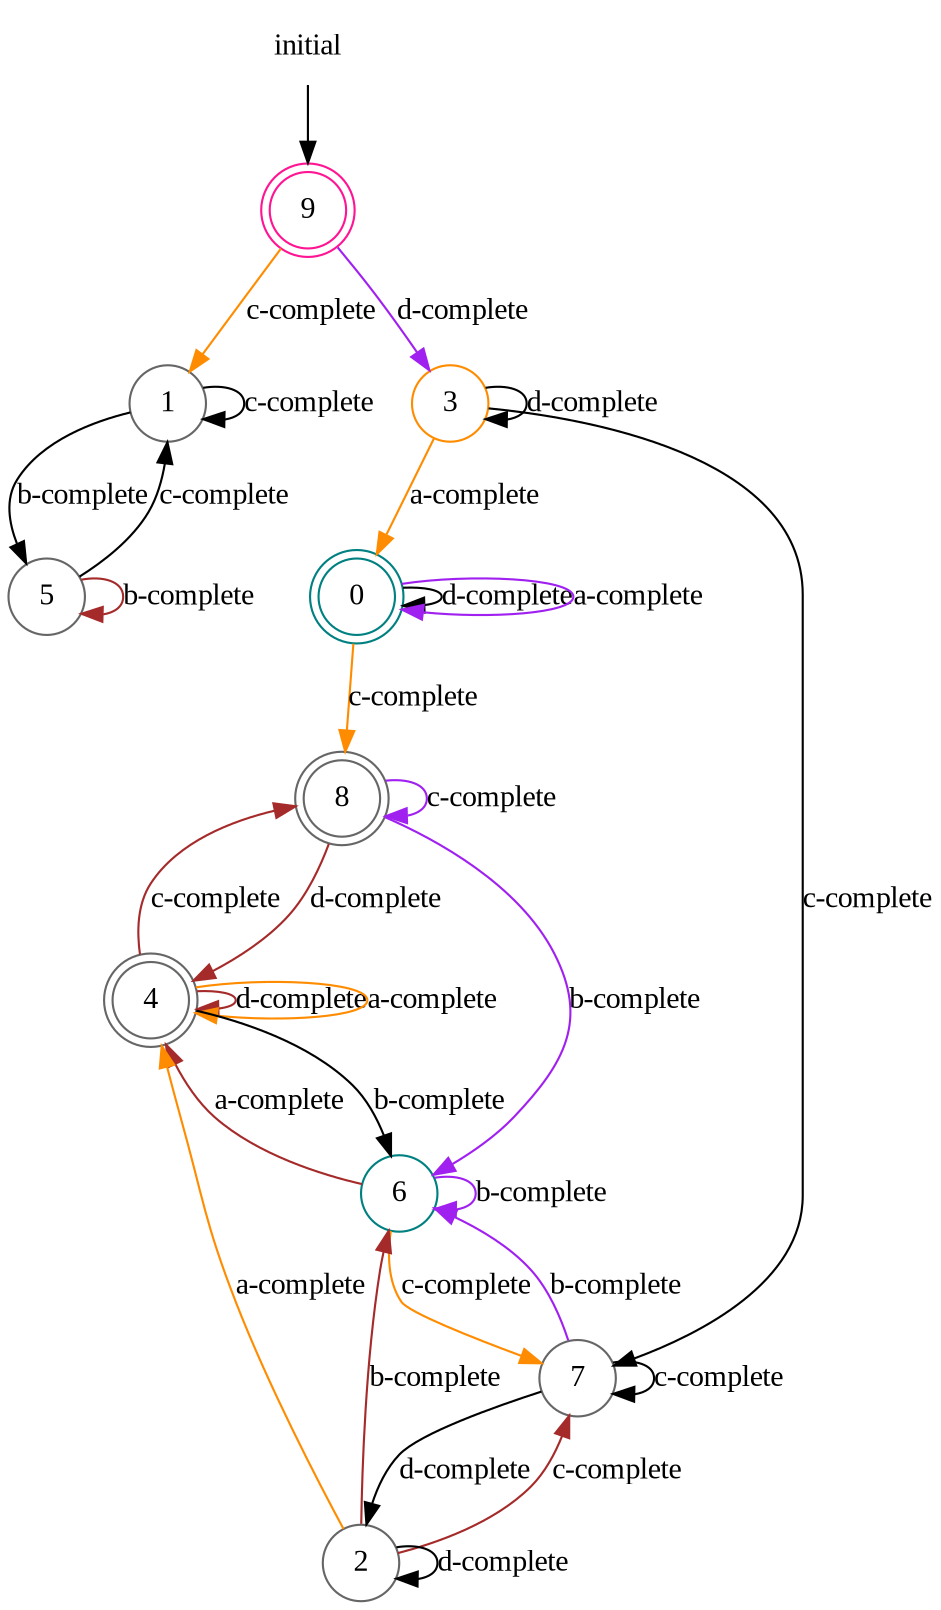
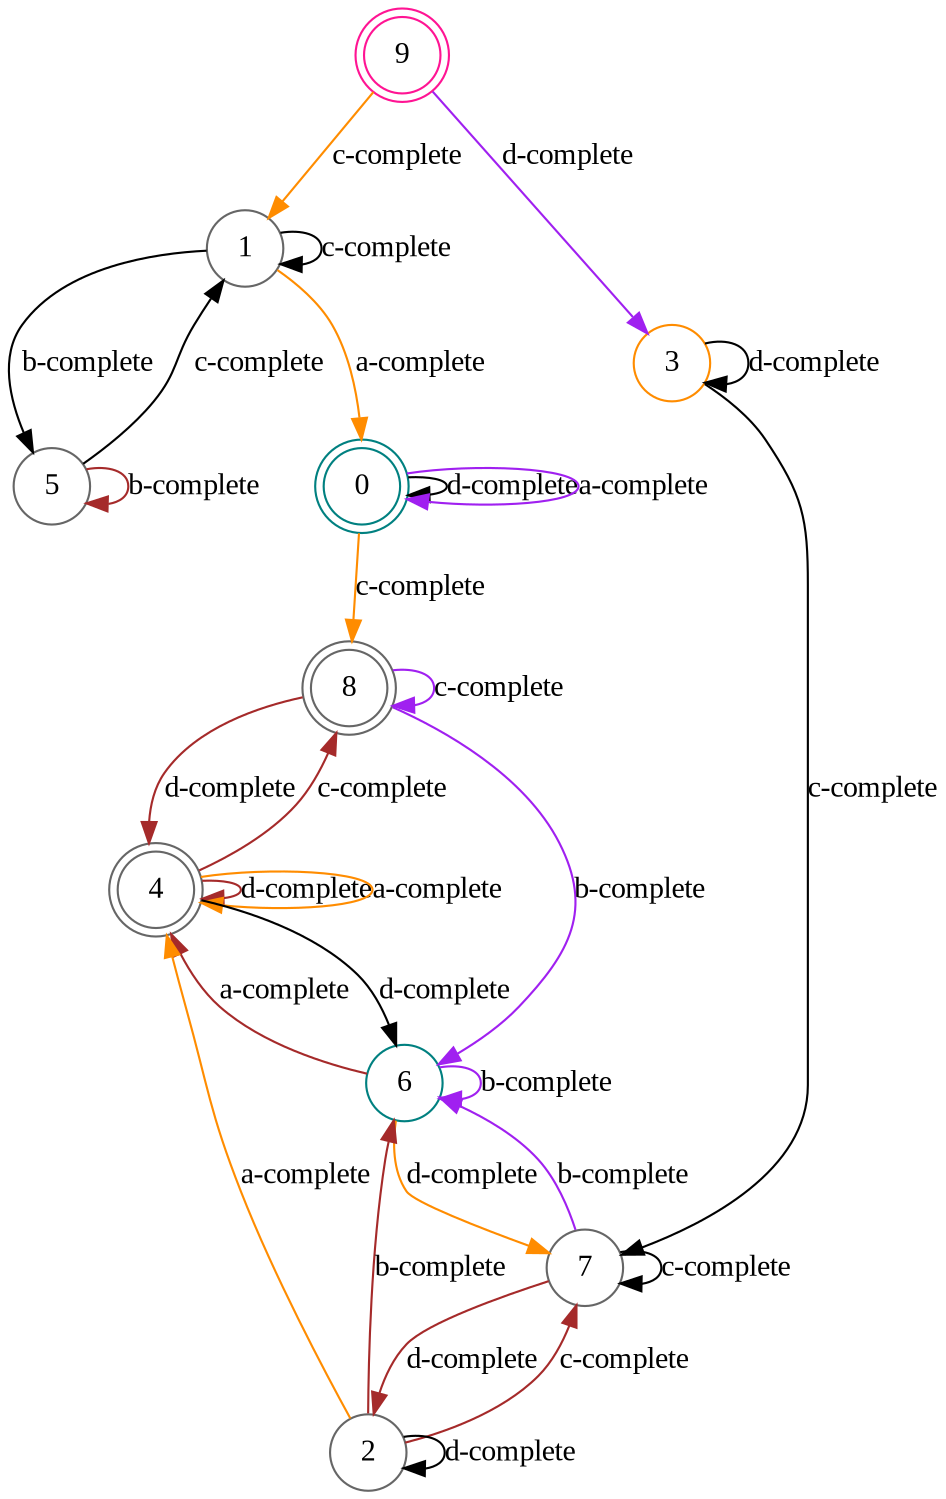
(308, 47) -> none
(410, 486) -> (337, 333)
(440, 1101) -> (445, 991)
(466, 1286) -> (472, 1175)
(442, 1429) -> (449, 1319)
